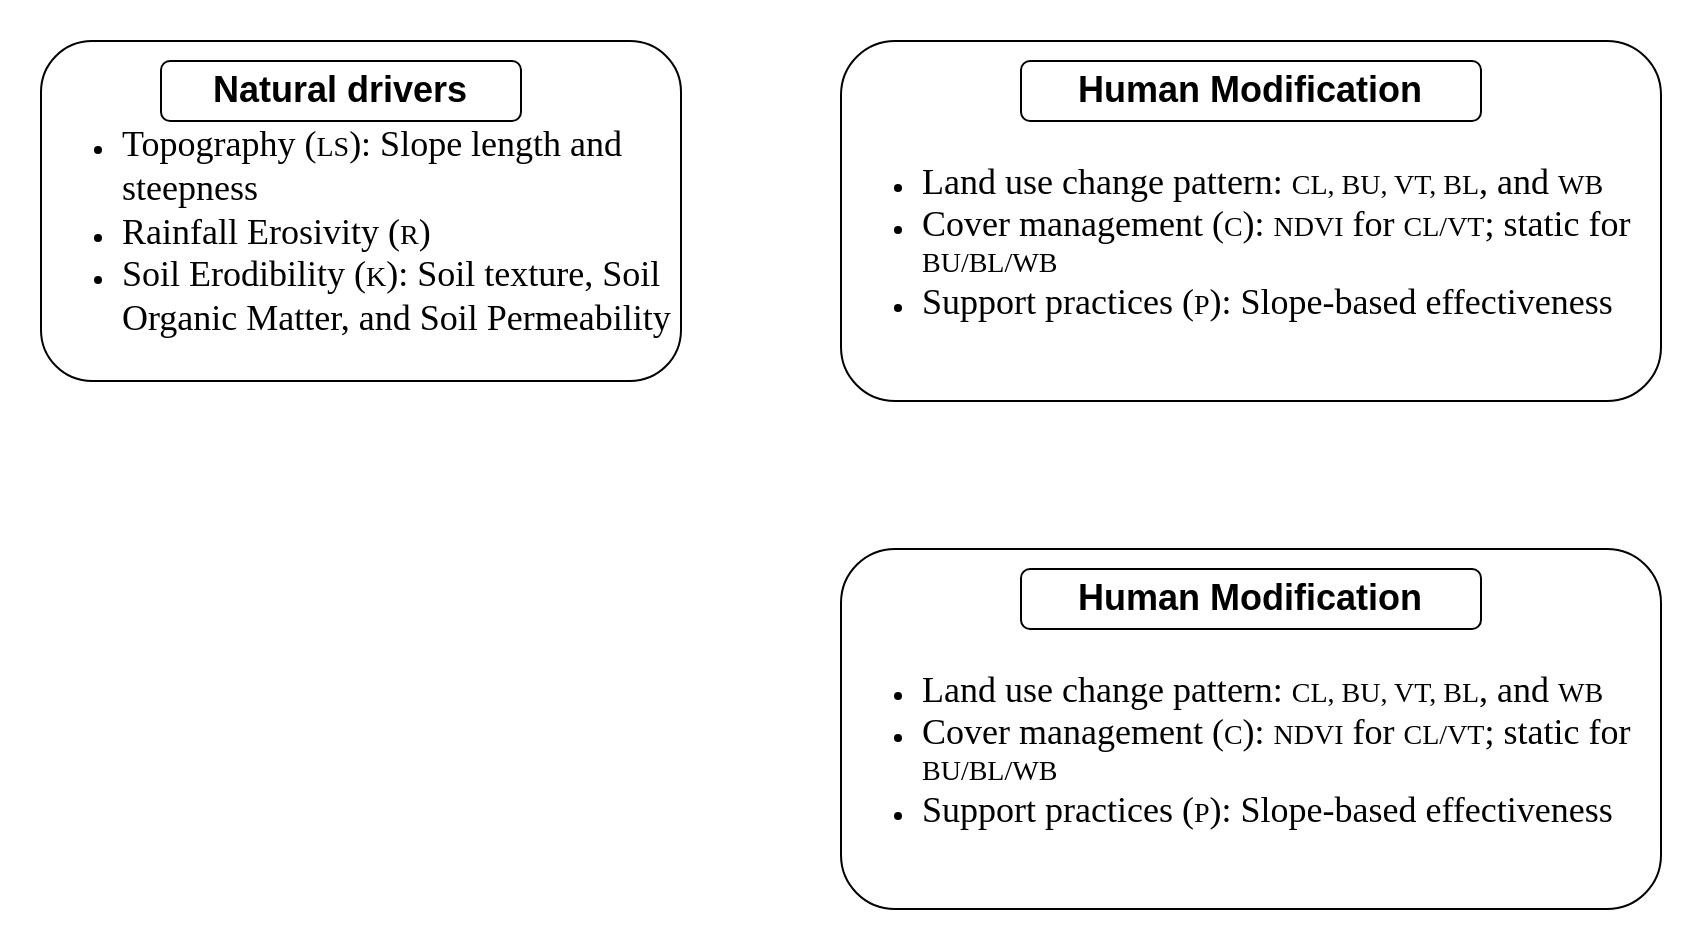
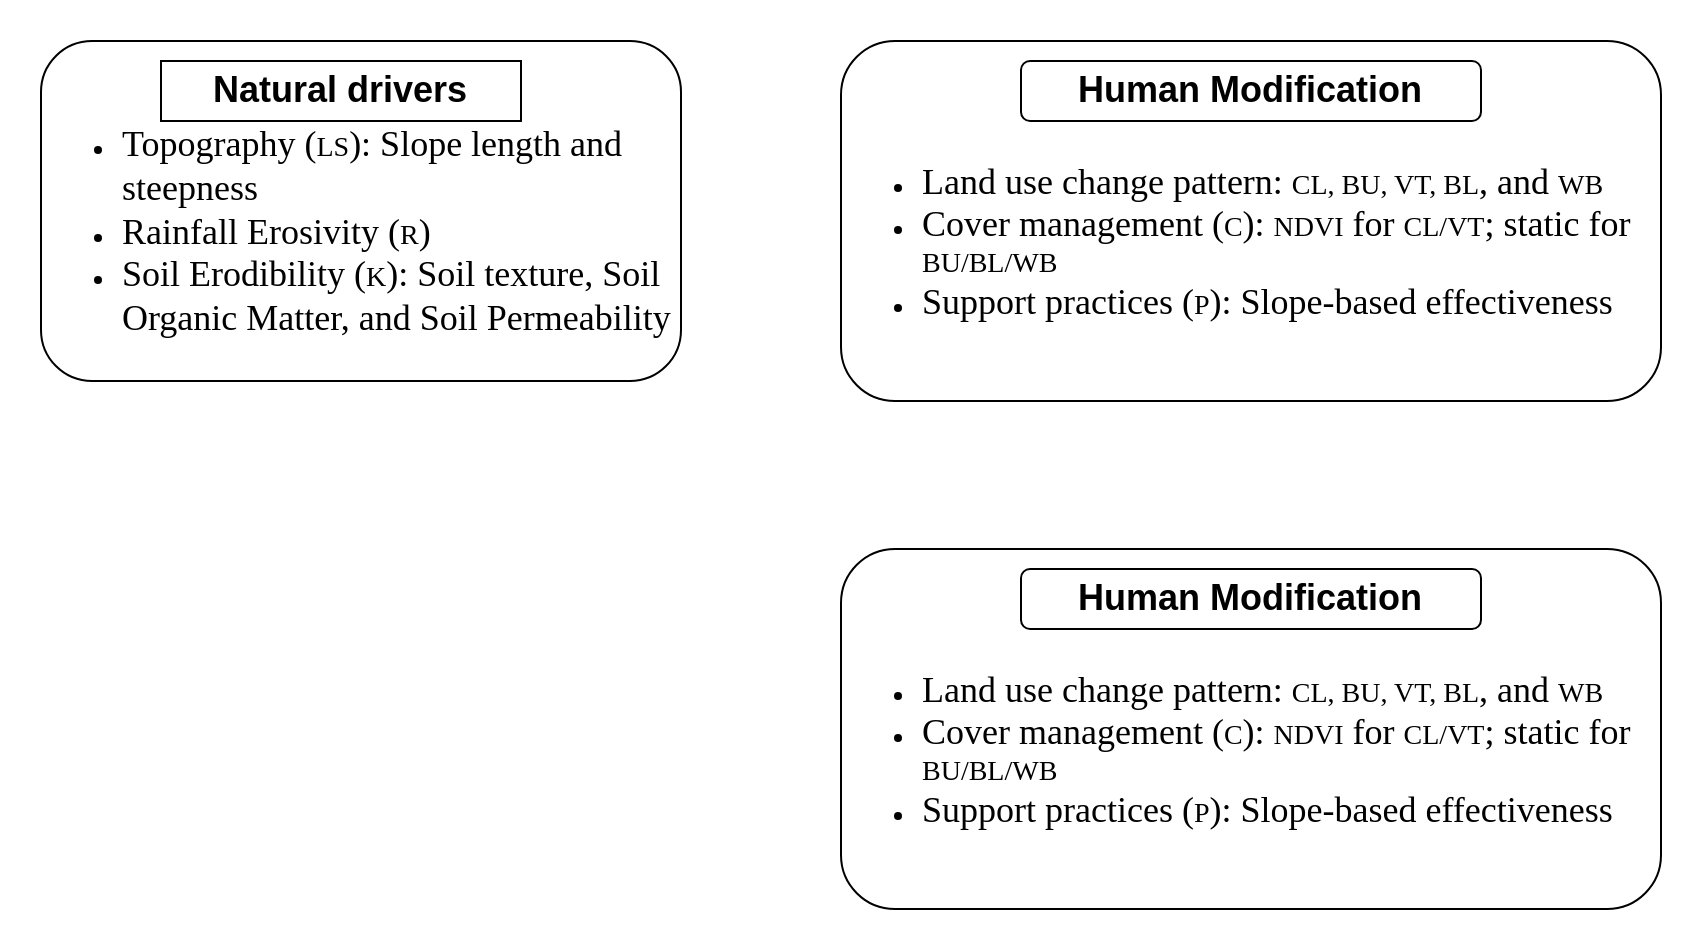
(341, 91) -> (341, 91)
